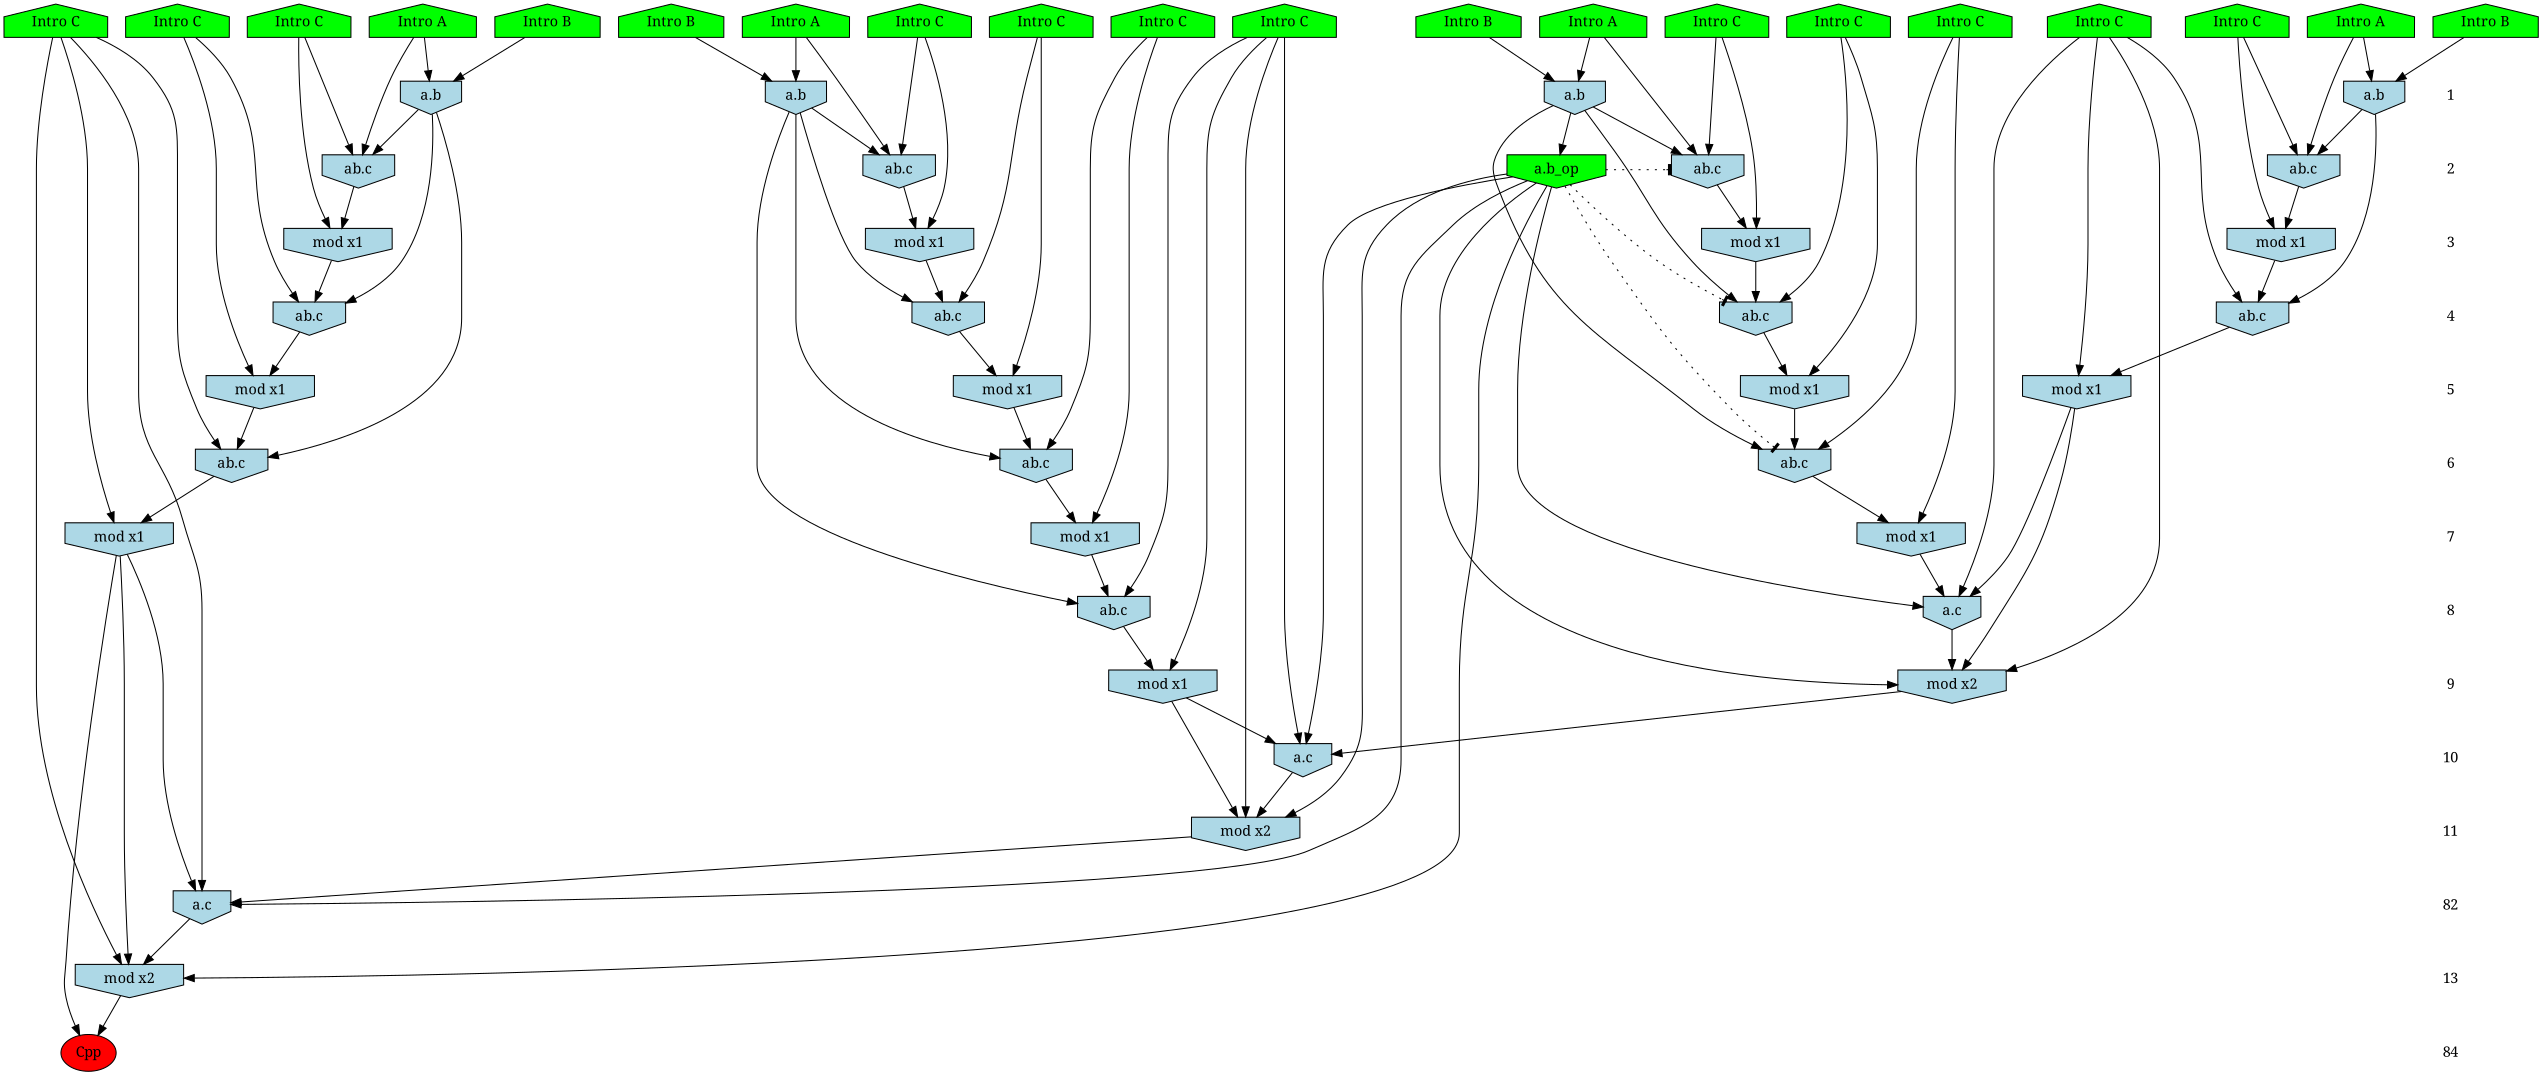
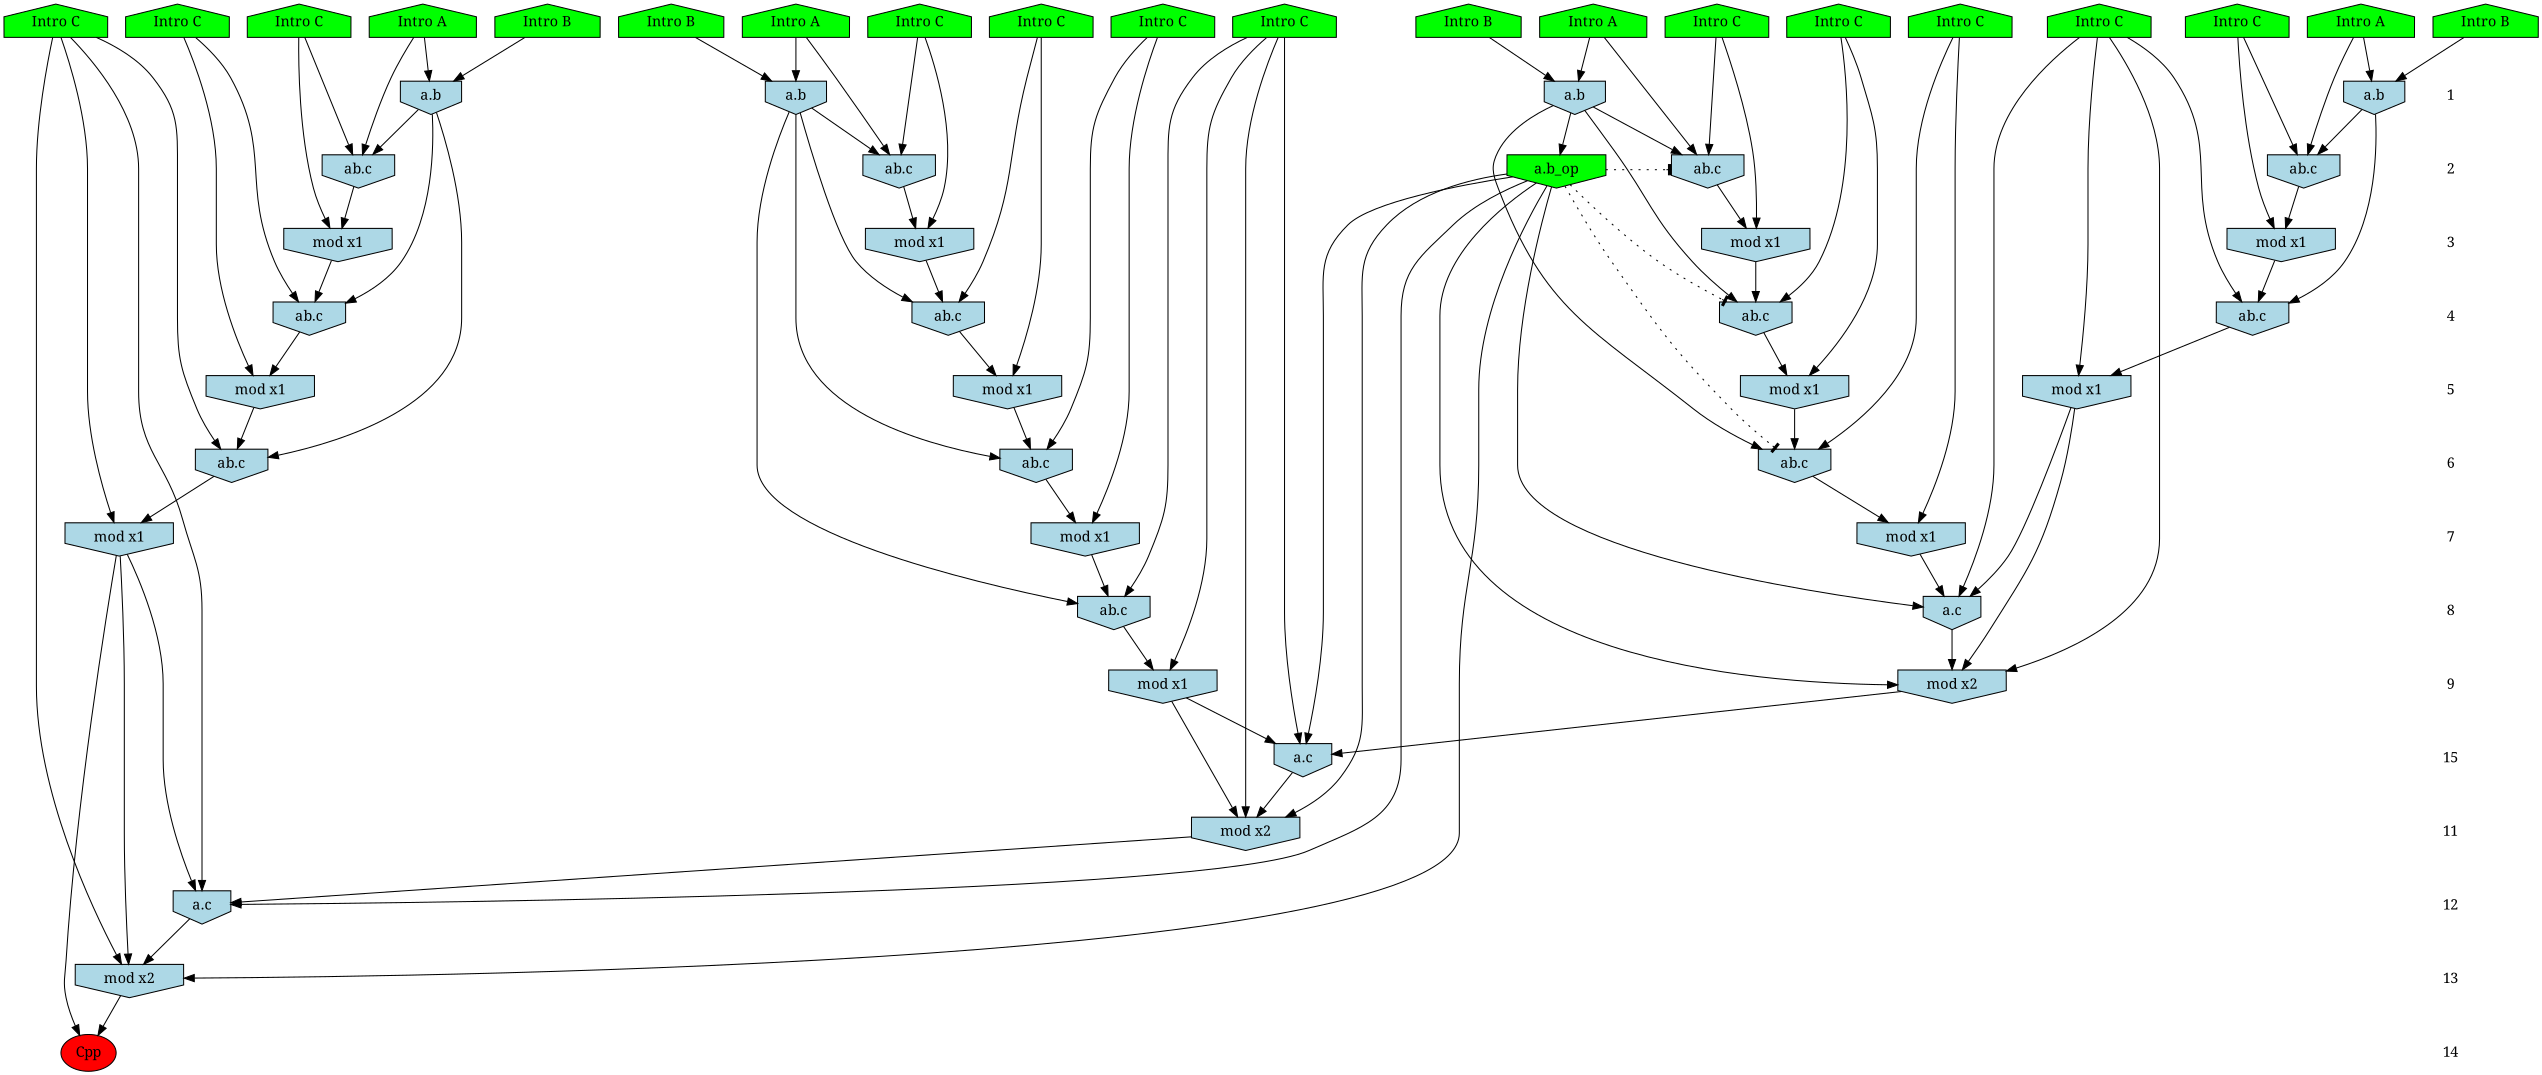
(2451, 758) -> (2451, 758)
(2451, 906) -> (2451, 906)
(2451, 1053) -> (2451, 1053)
